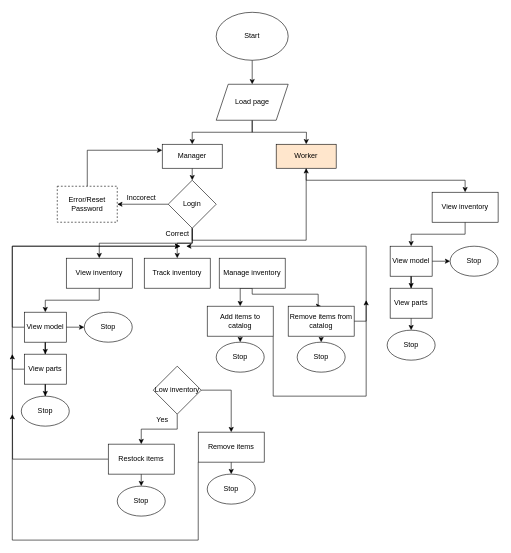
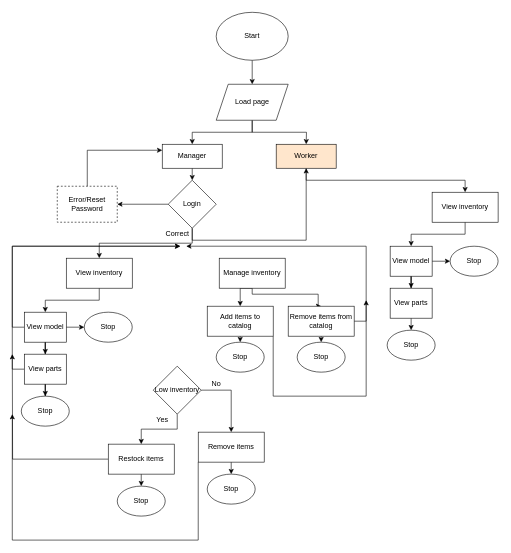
(141, 198) -> none
(177, 252) -> none
(177, 273) -> none
none -> (216, 384)
